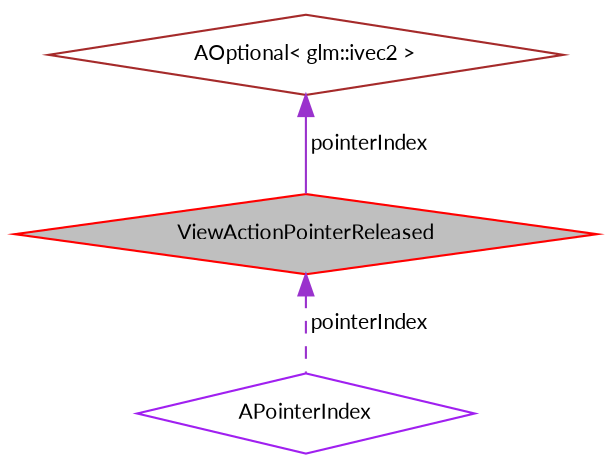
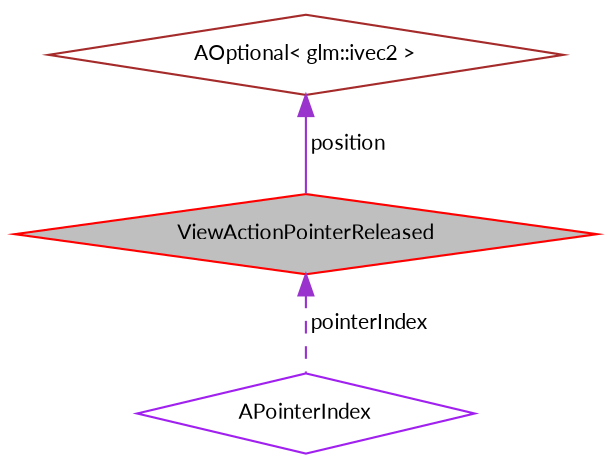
(367, 145) -> (346, 145)
